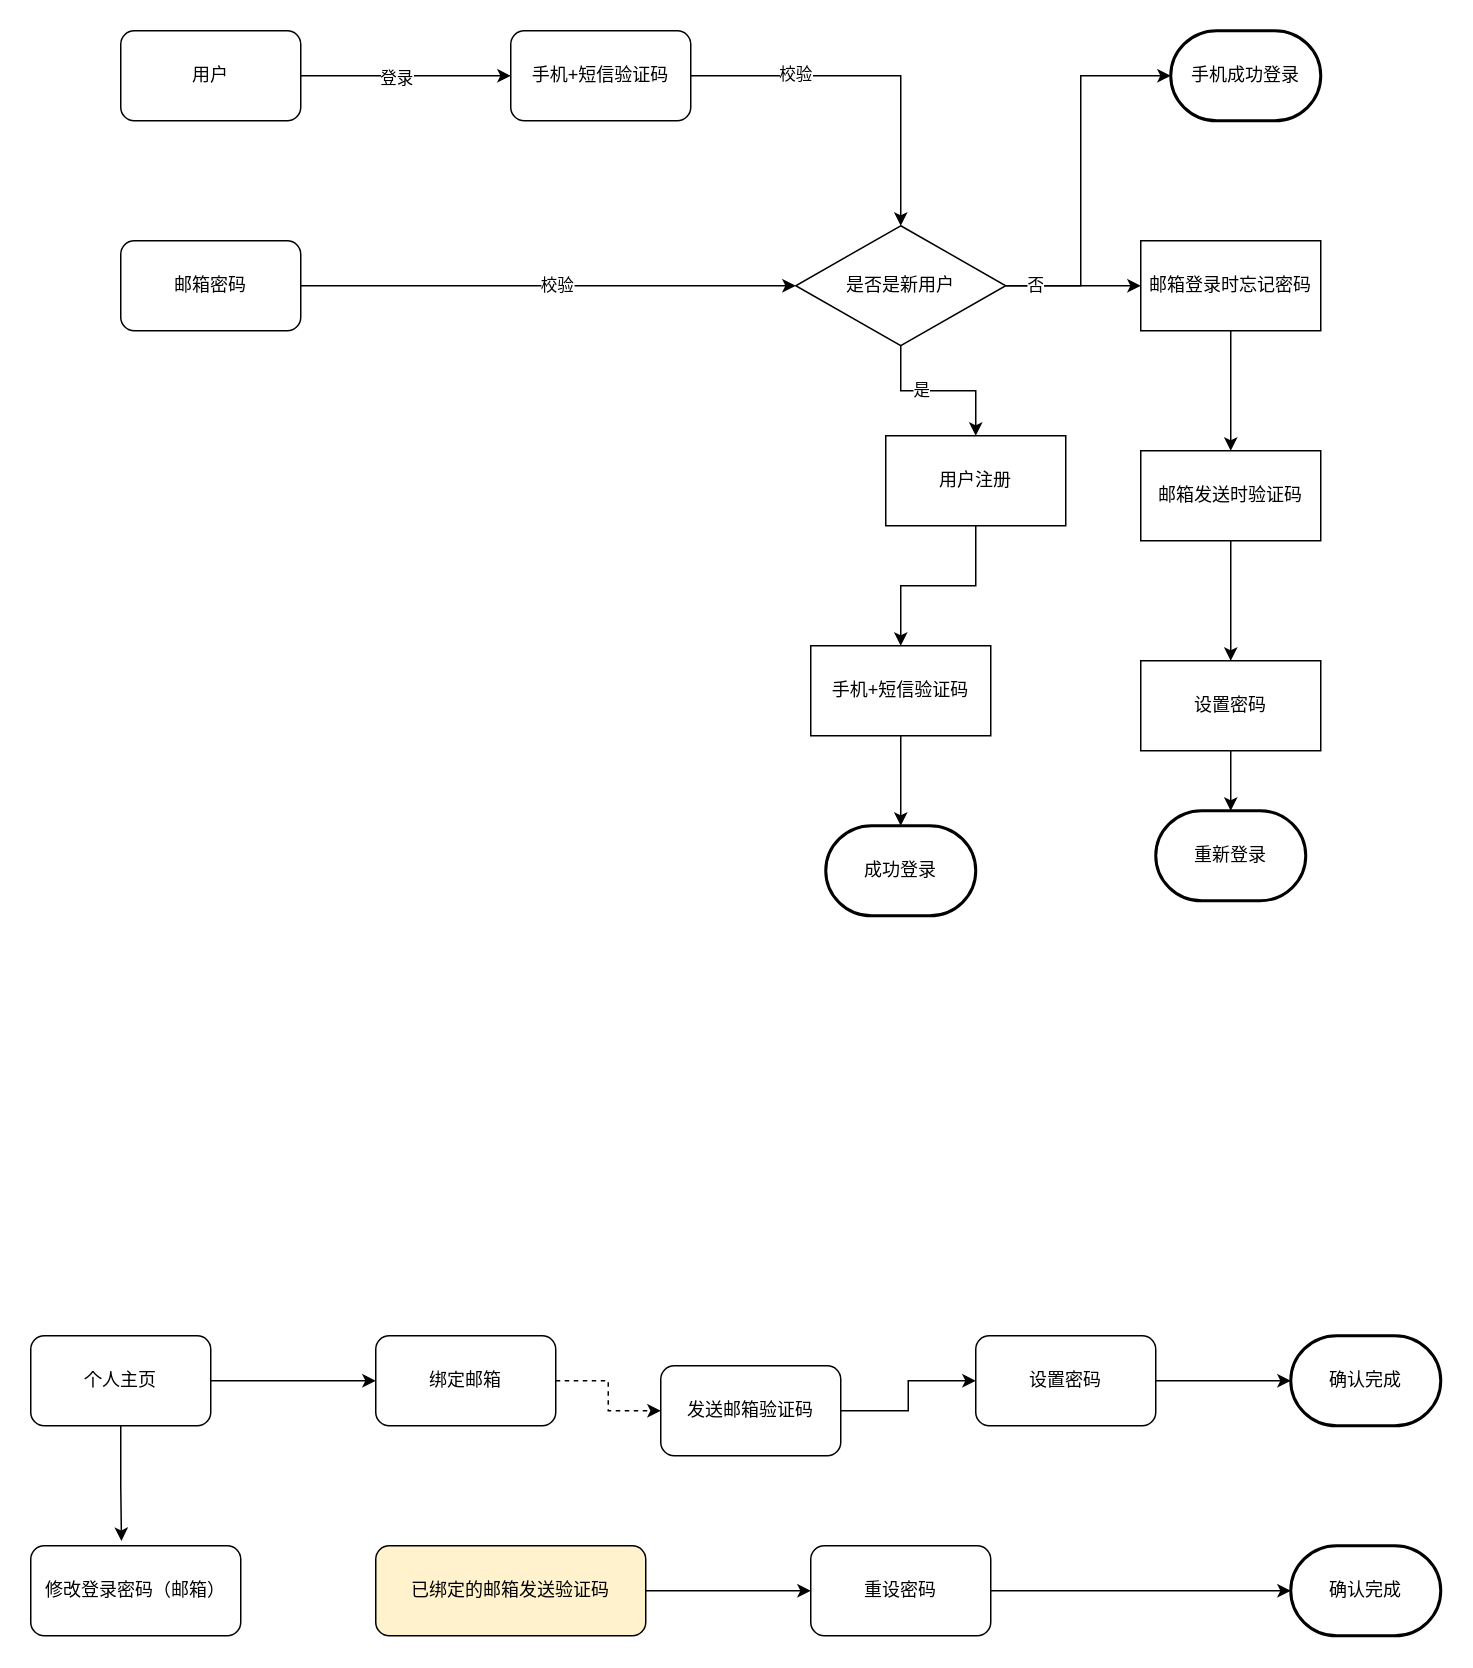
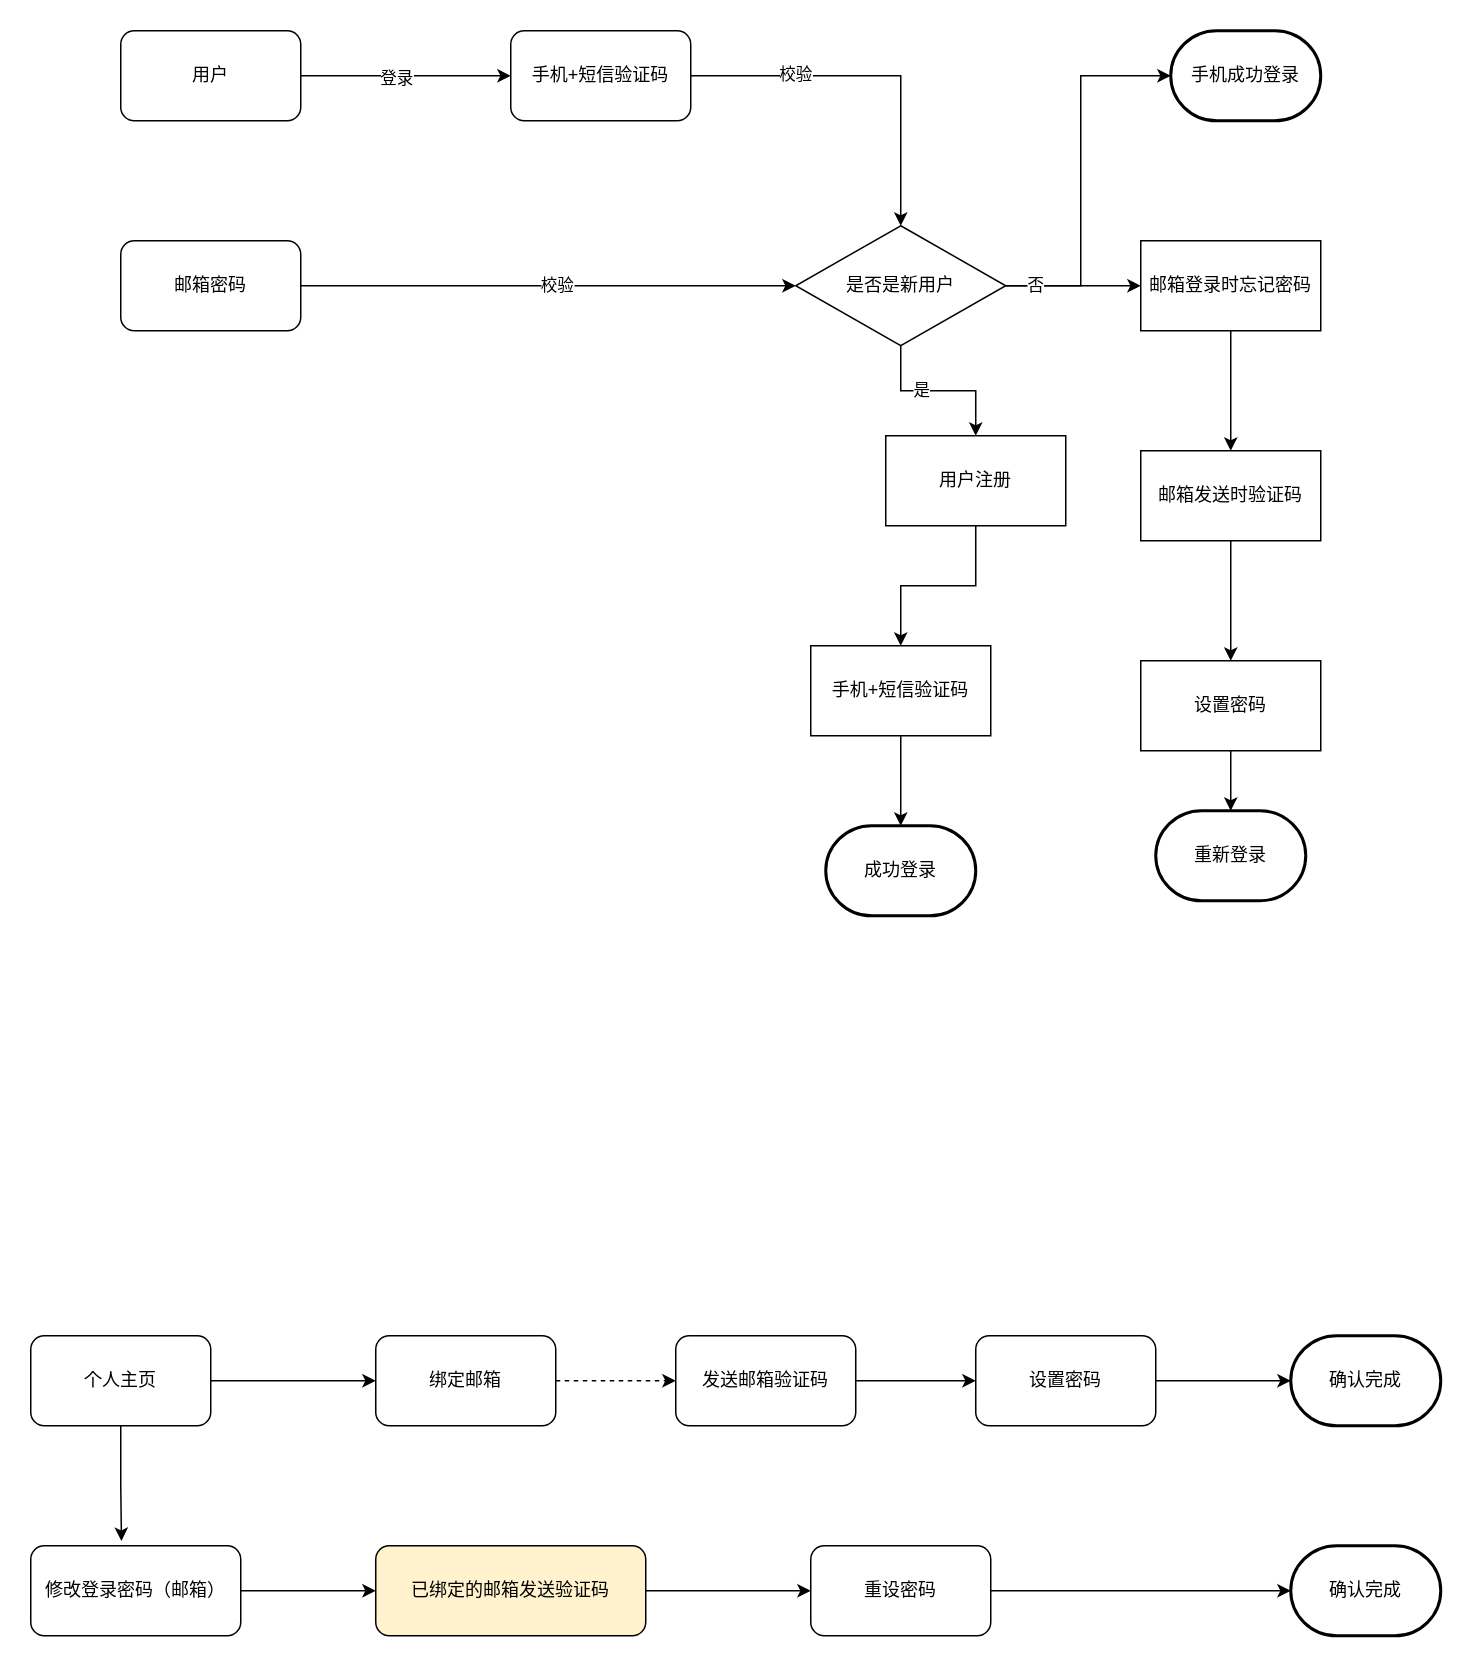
(751, 1411) -> (766, 1381)
none -> (303, 1591)
